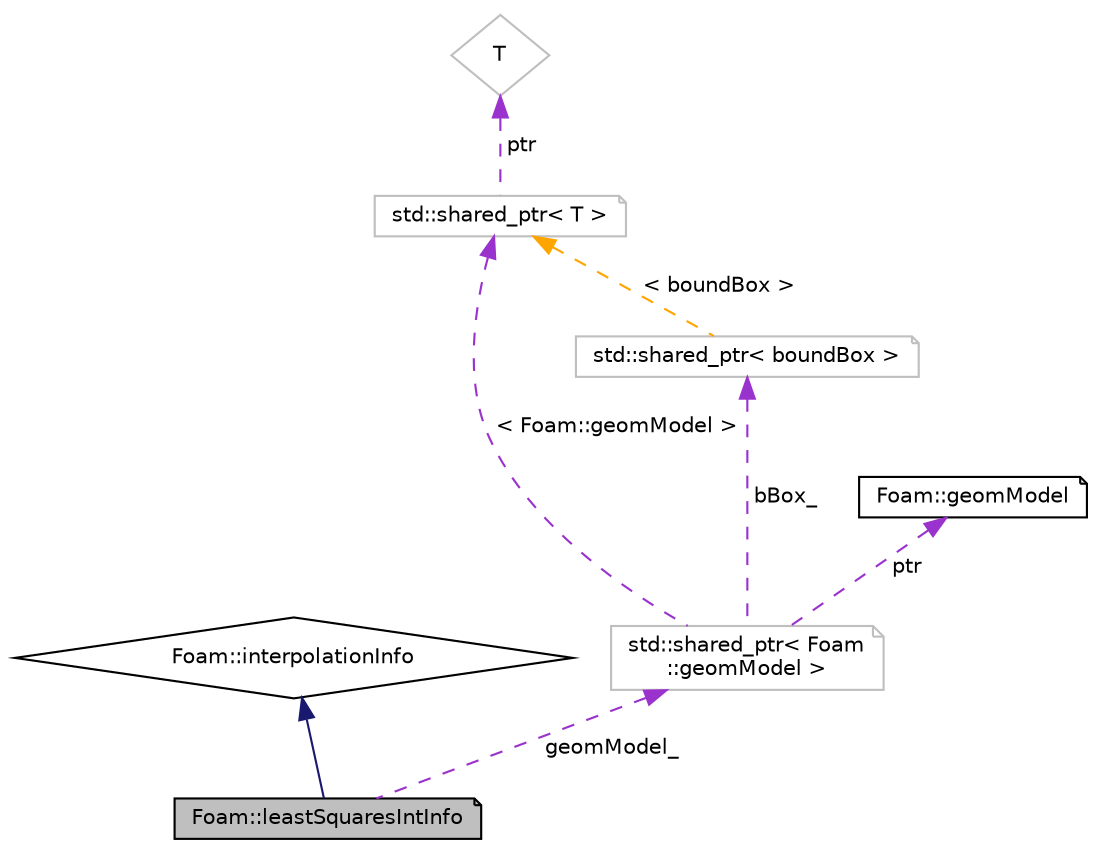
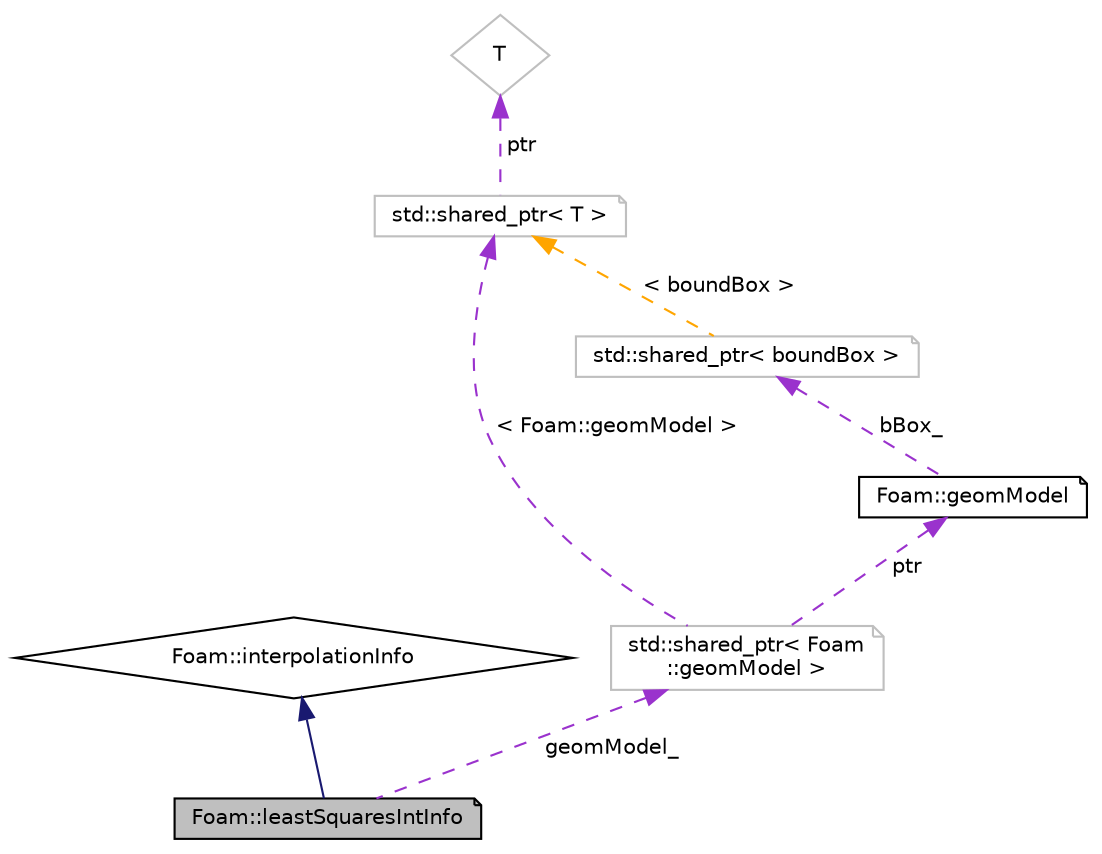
(747, 512) -> (869, 432)
